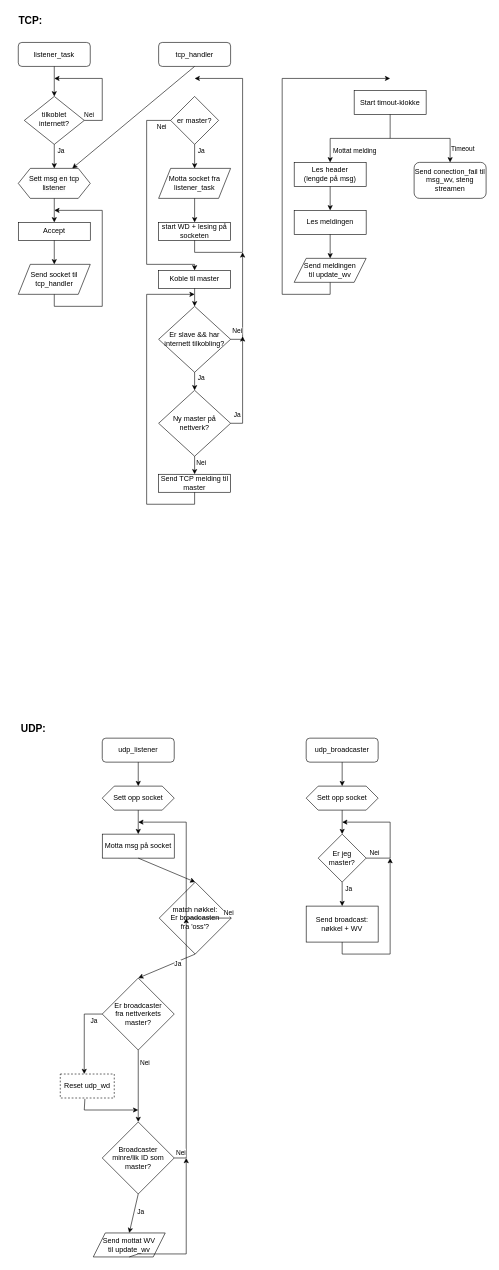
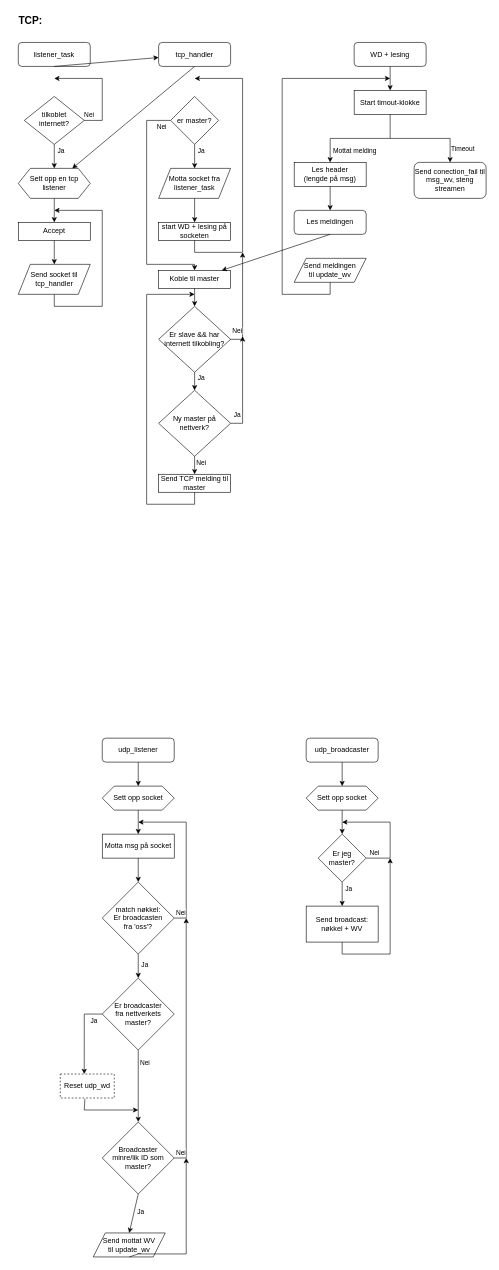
none -> (390, 54)
none -> (390, 84)
(54, 90) -> (109, 62)
(54, 183) -> (54, 183)
(330, 222) -> (330, 222)
(330, 252) -> (277, 252)
(33, 729) -> none
(195, 918) -> (138, 918)
